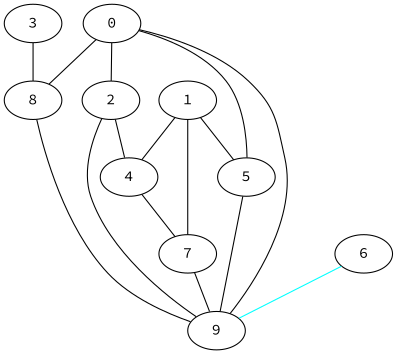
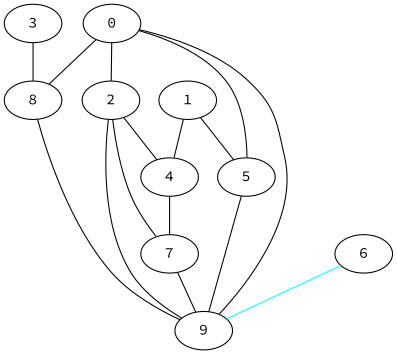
(188, 177) -> (126, 181)
